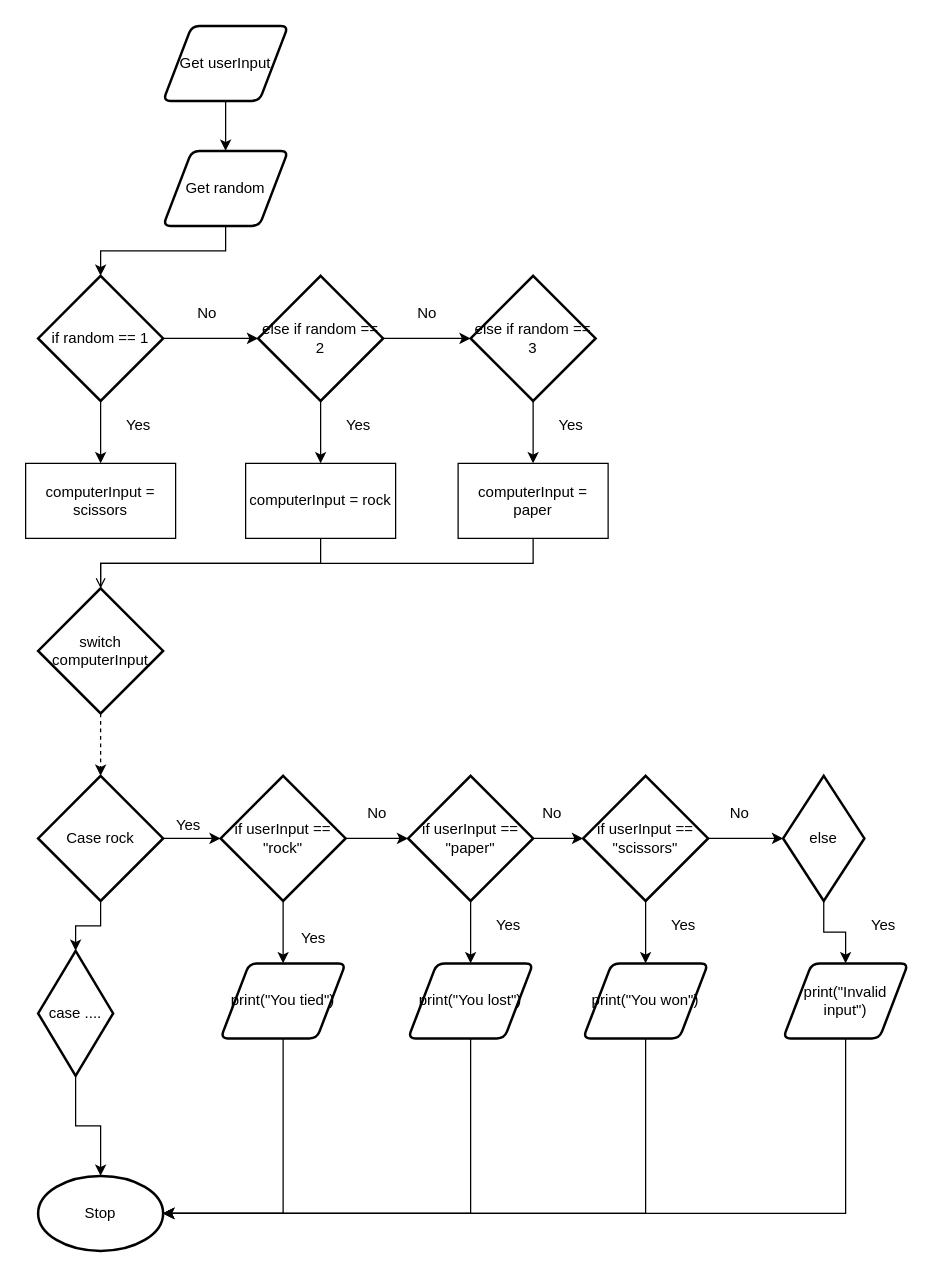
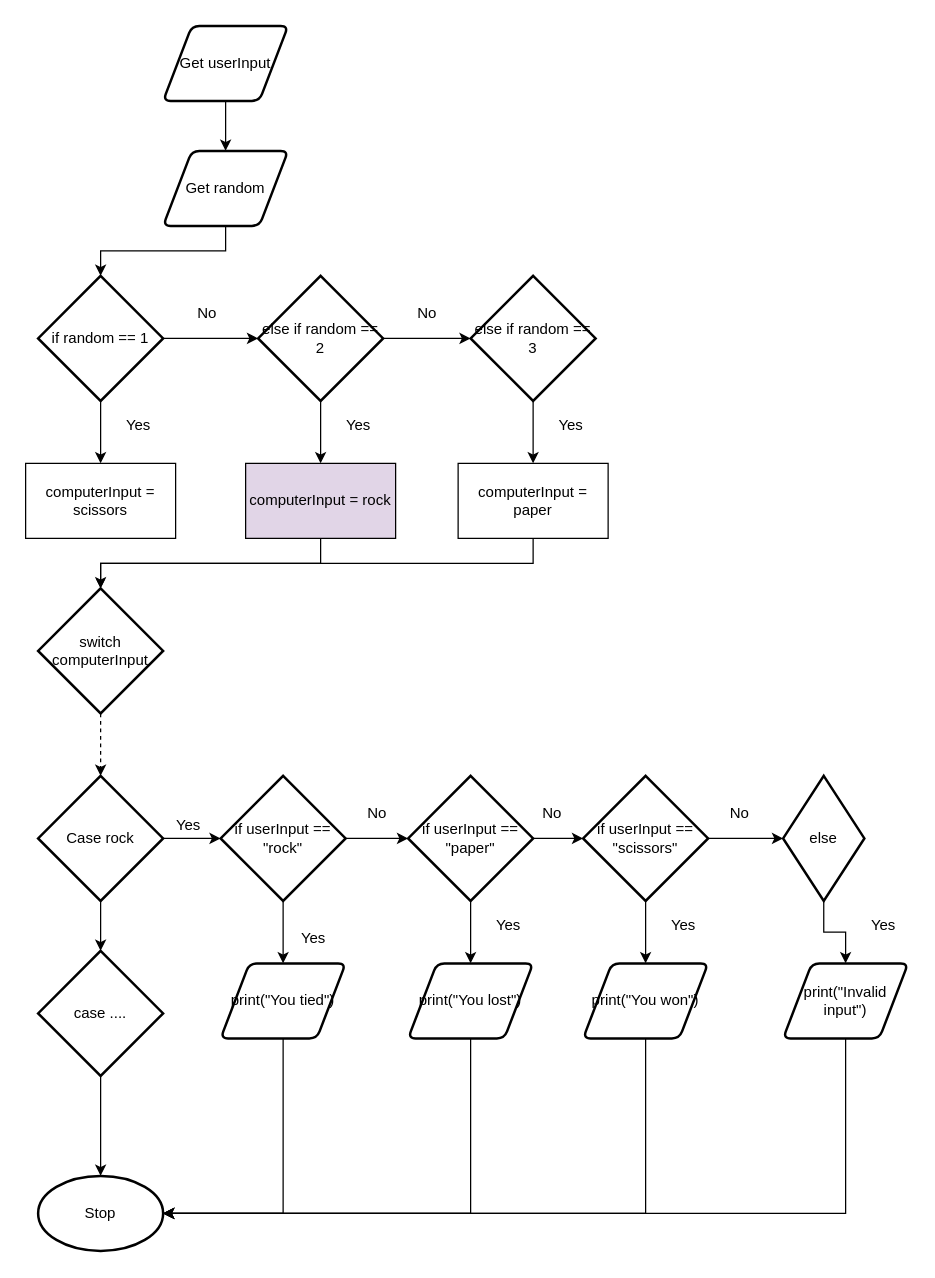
(321, 501) -> (321, 501)
(101, 587) -> (321, 538)
(76, 1013) -> (101, 1013)
